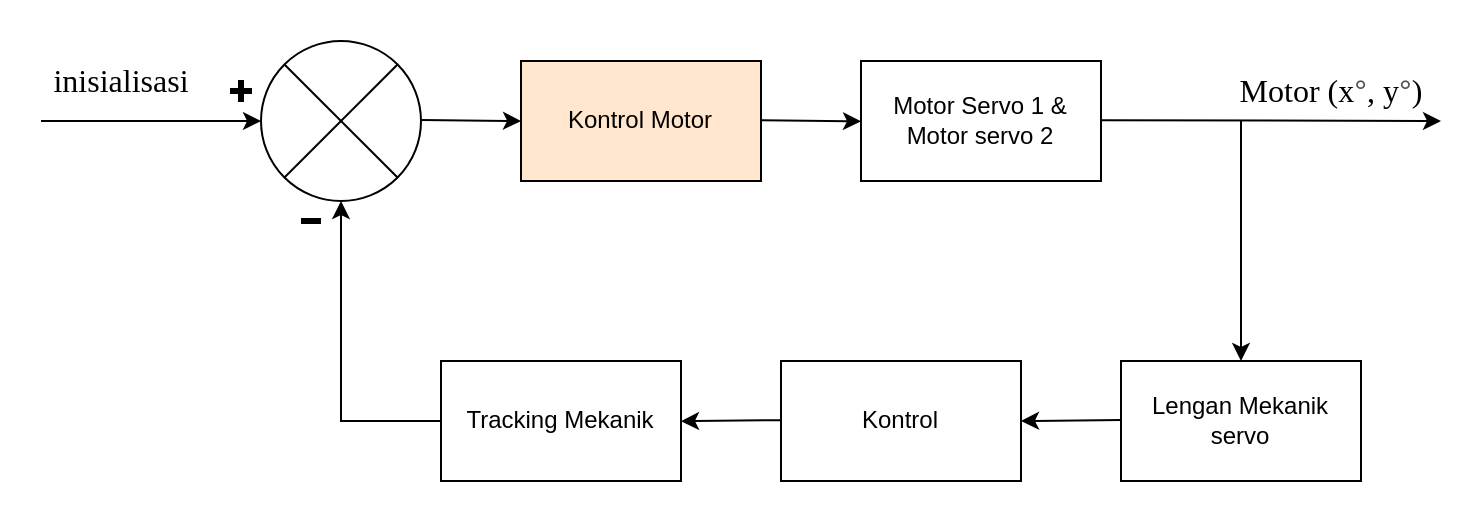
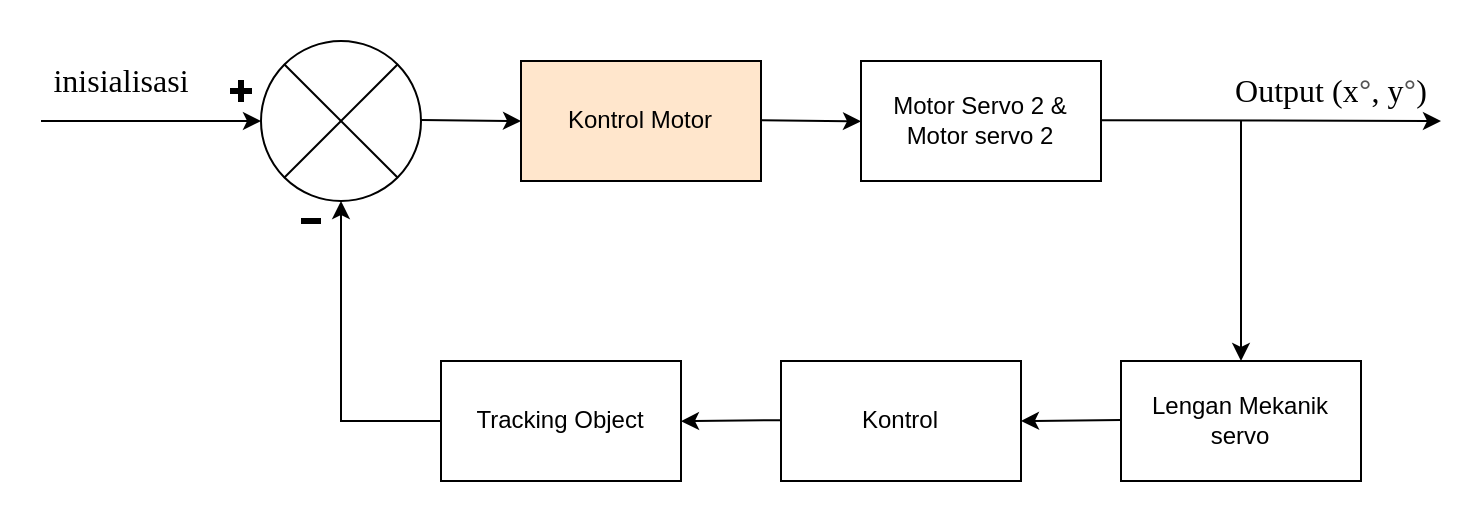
(1332, 91) -> (1332, 91)
(981, 121) -> (981, 121)
(561, 421) -> (561, 421)
